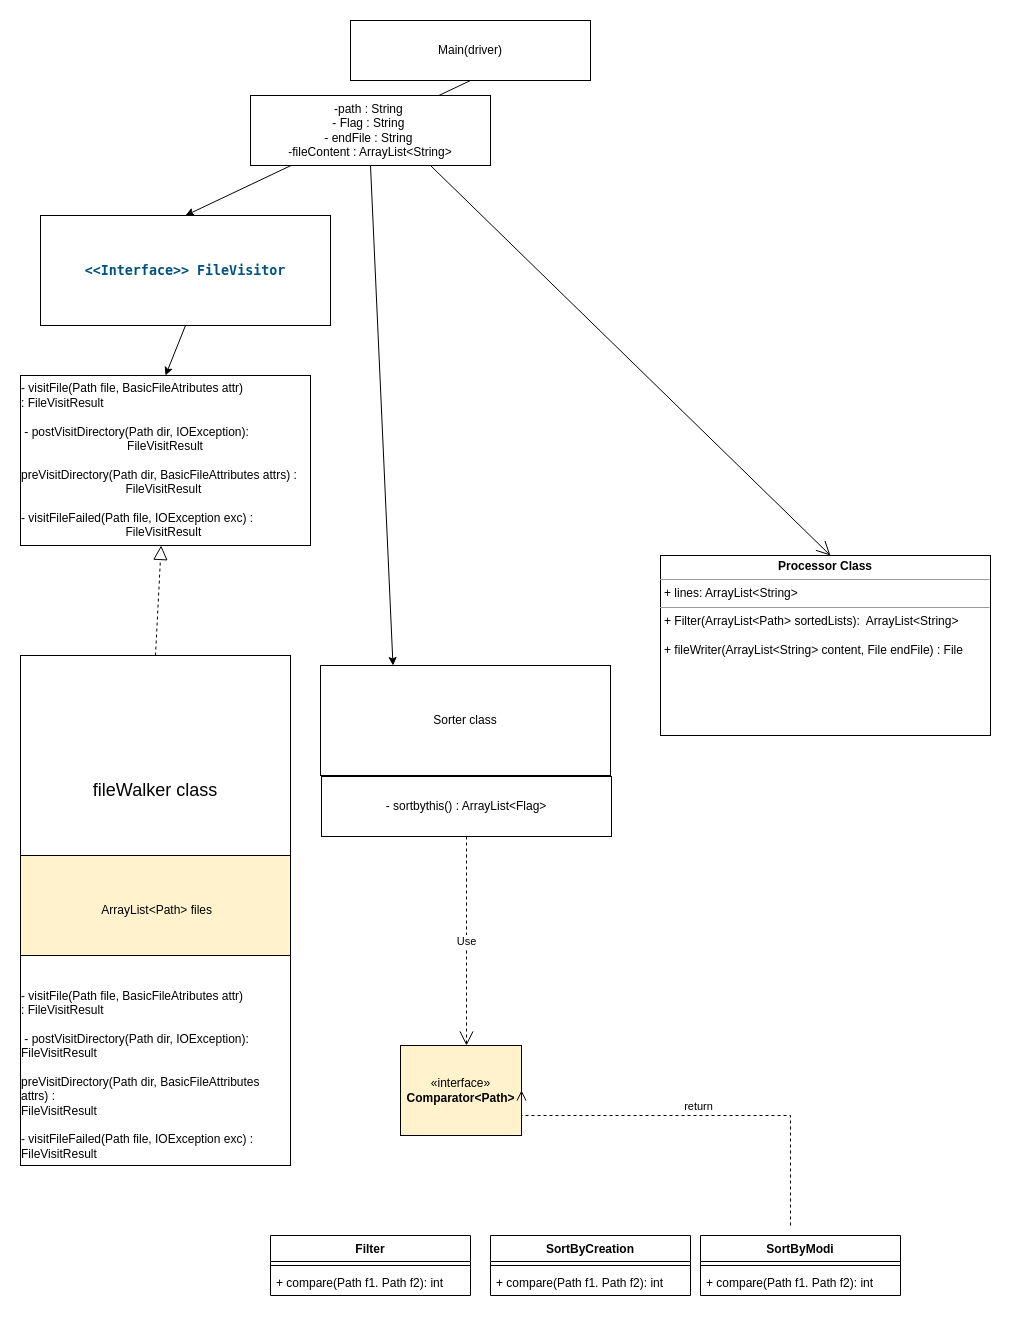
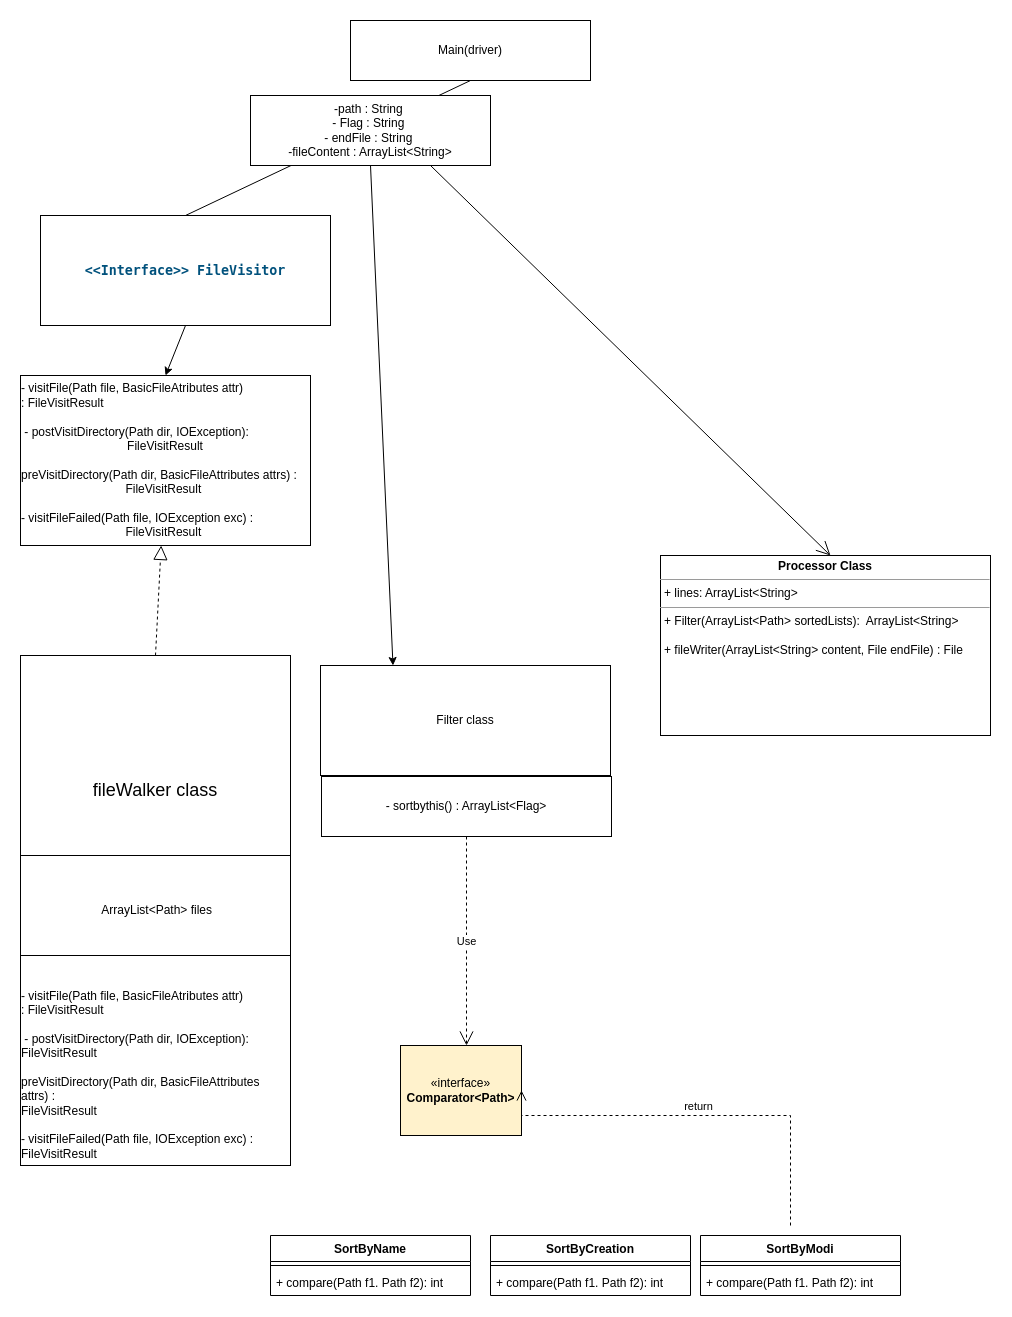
(193, 212) -> (190, 213)
(466, 721) -> (466, 721)
(156, 911) -> (156, 911)
(371, 1250) -> (371, 1250)
